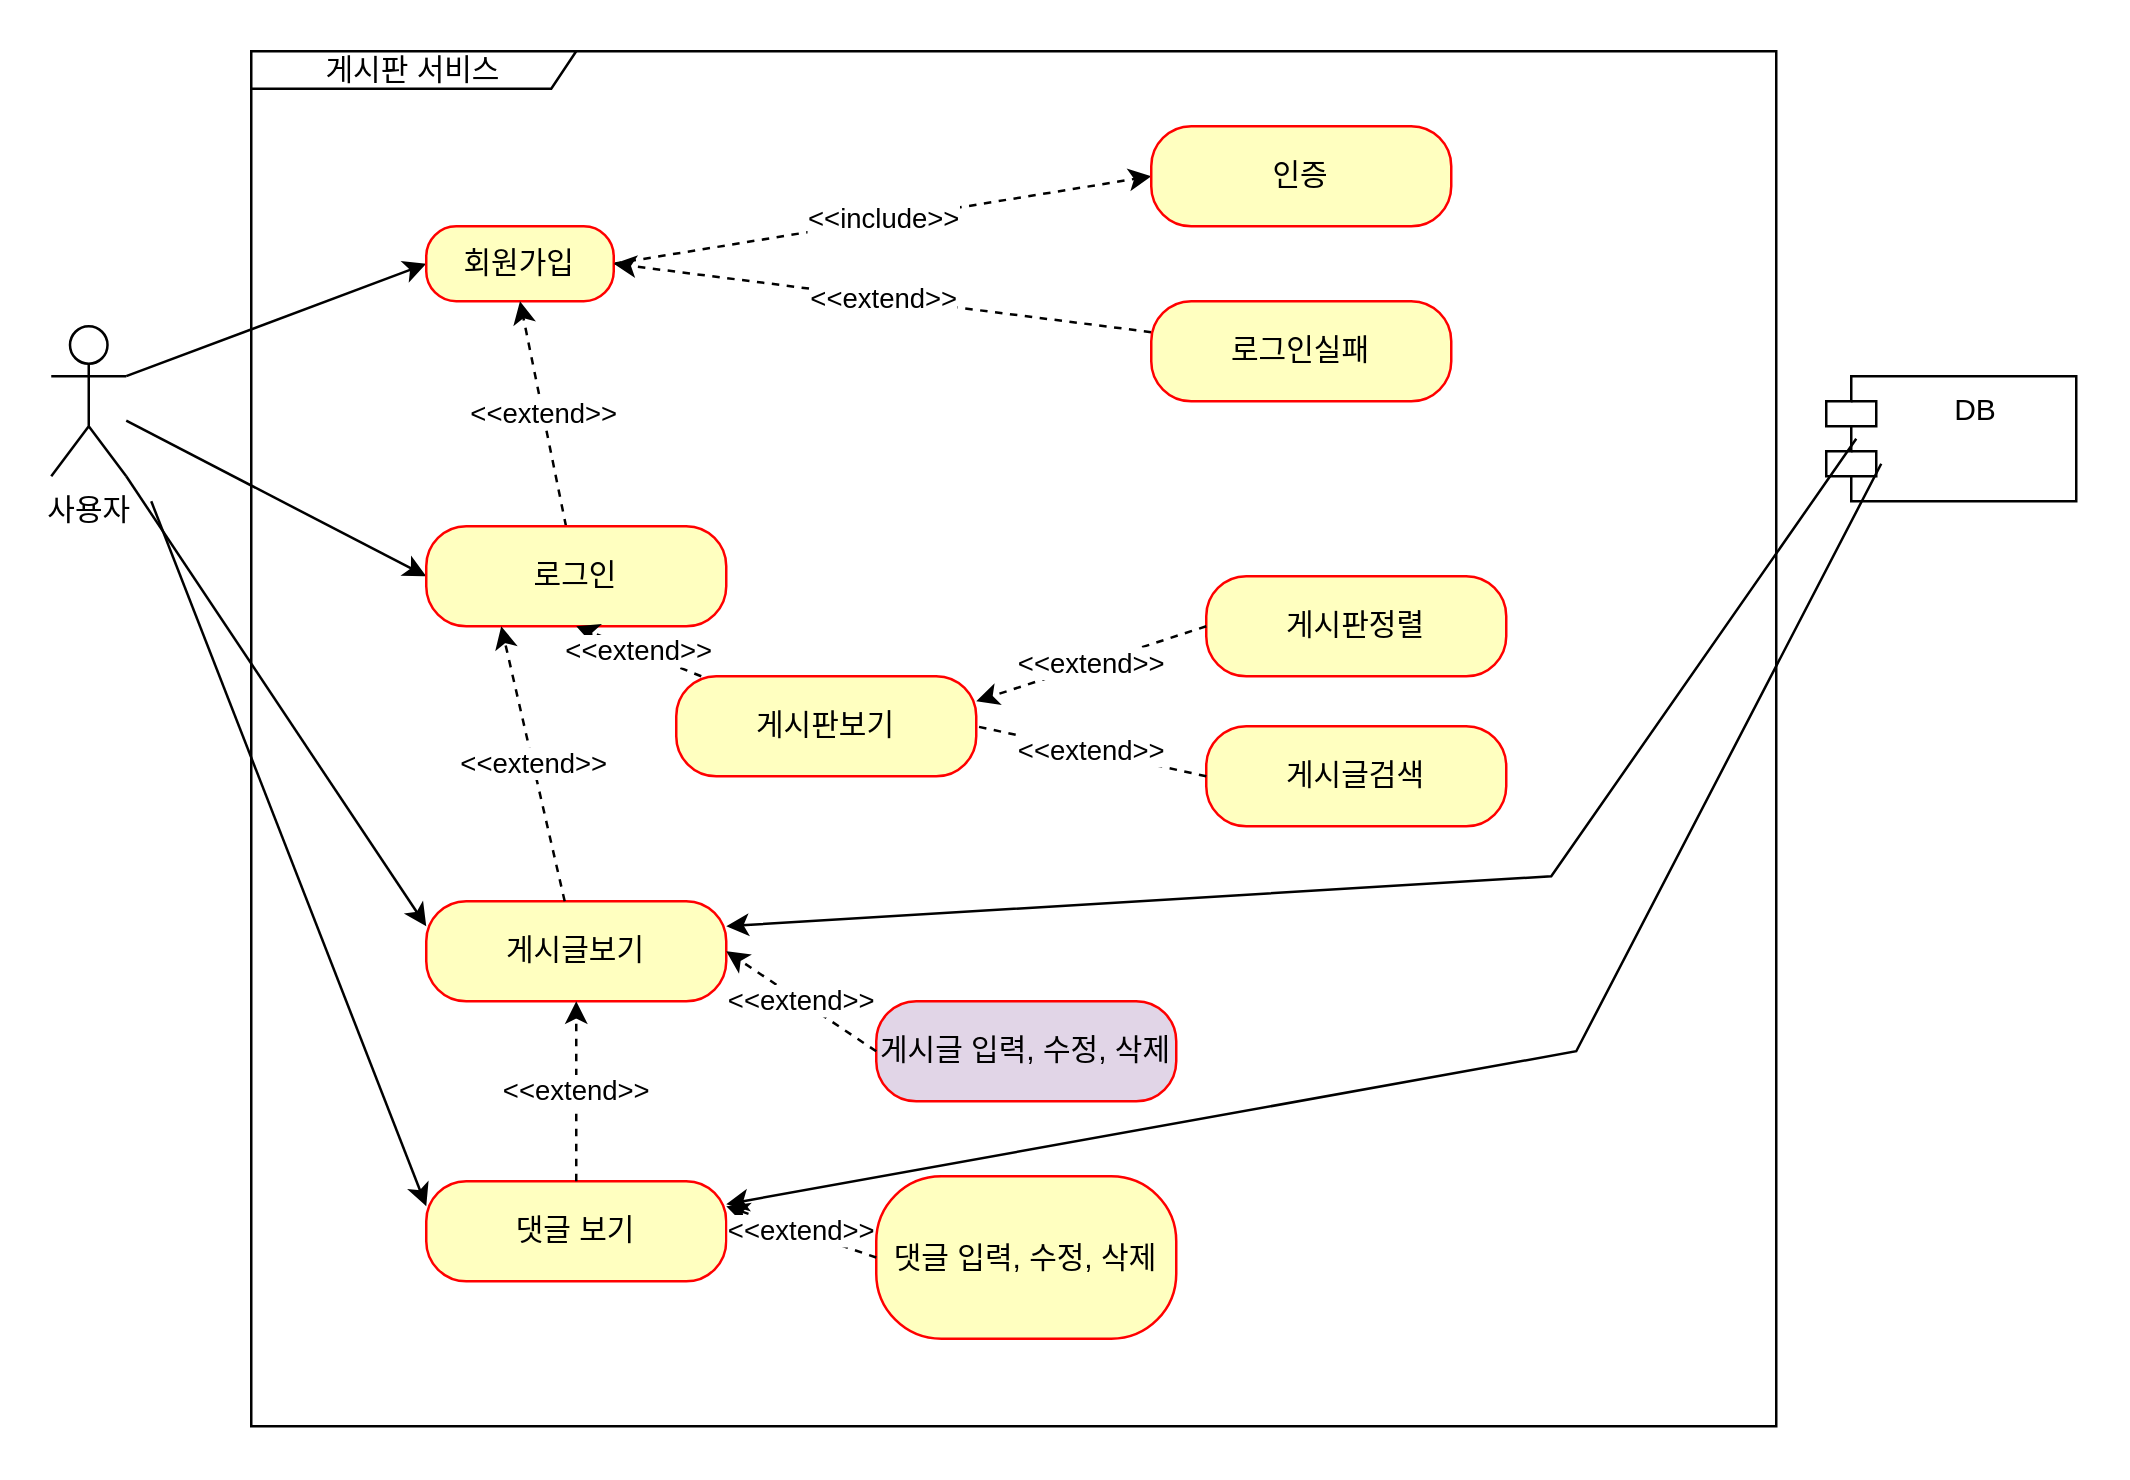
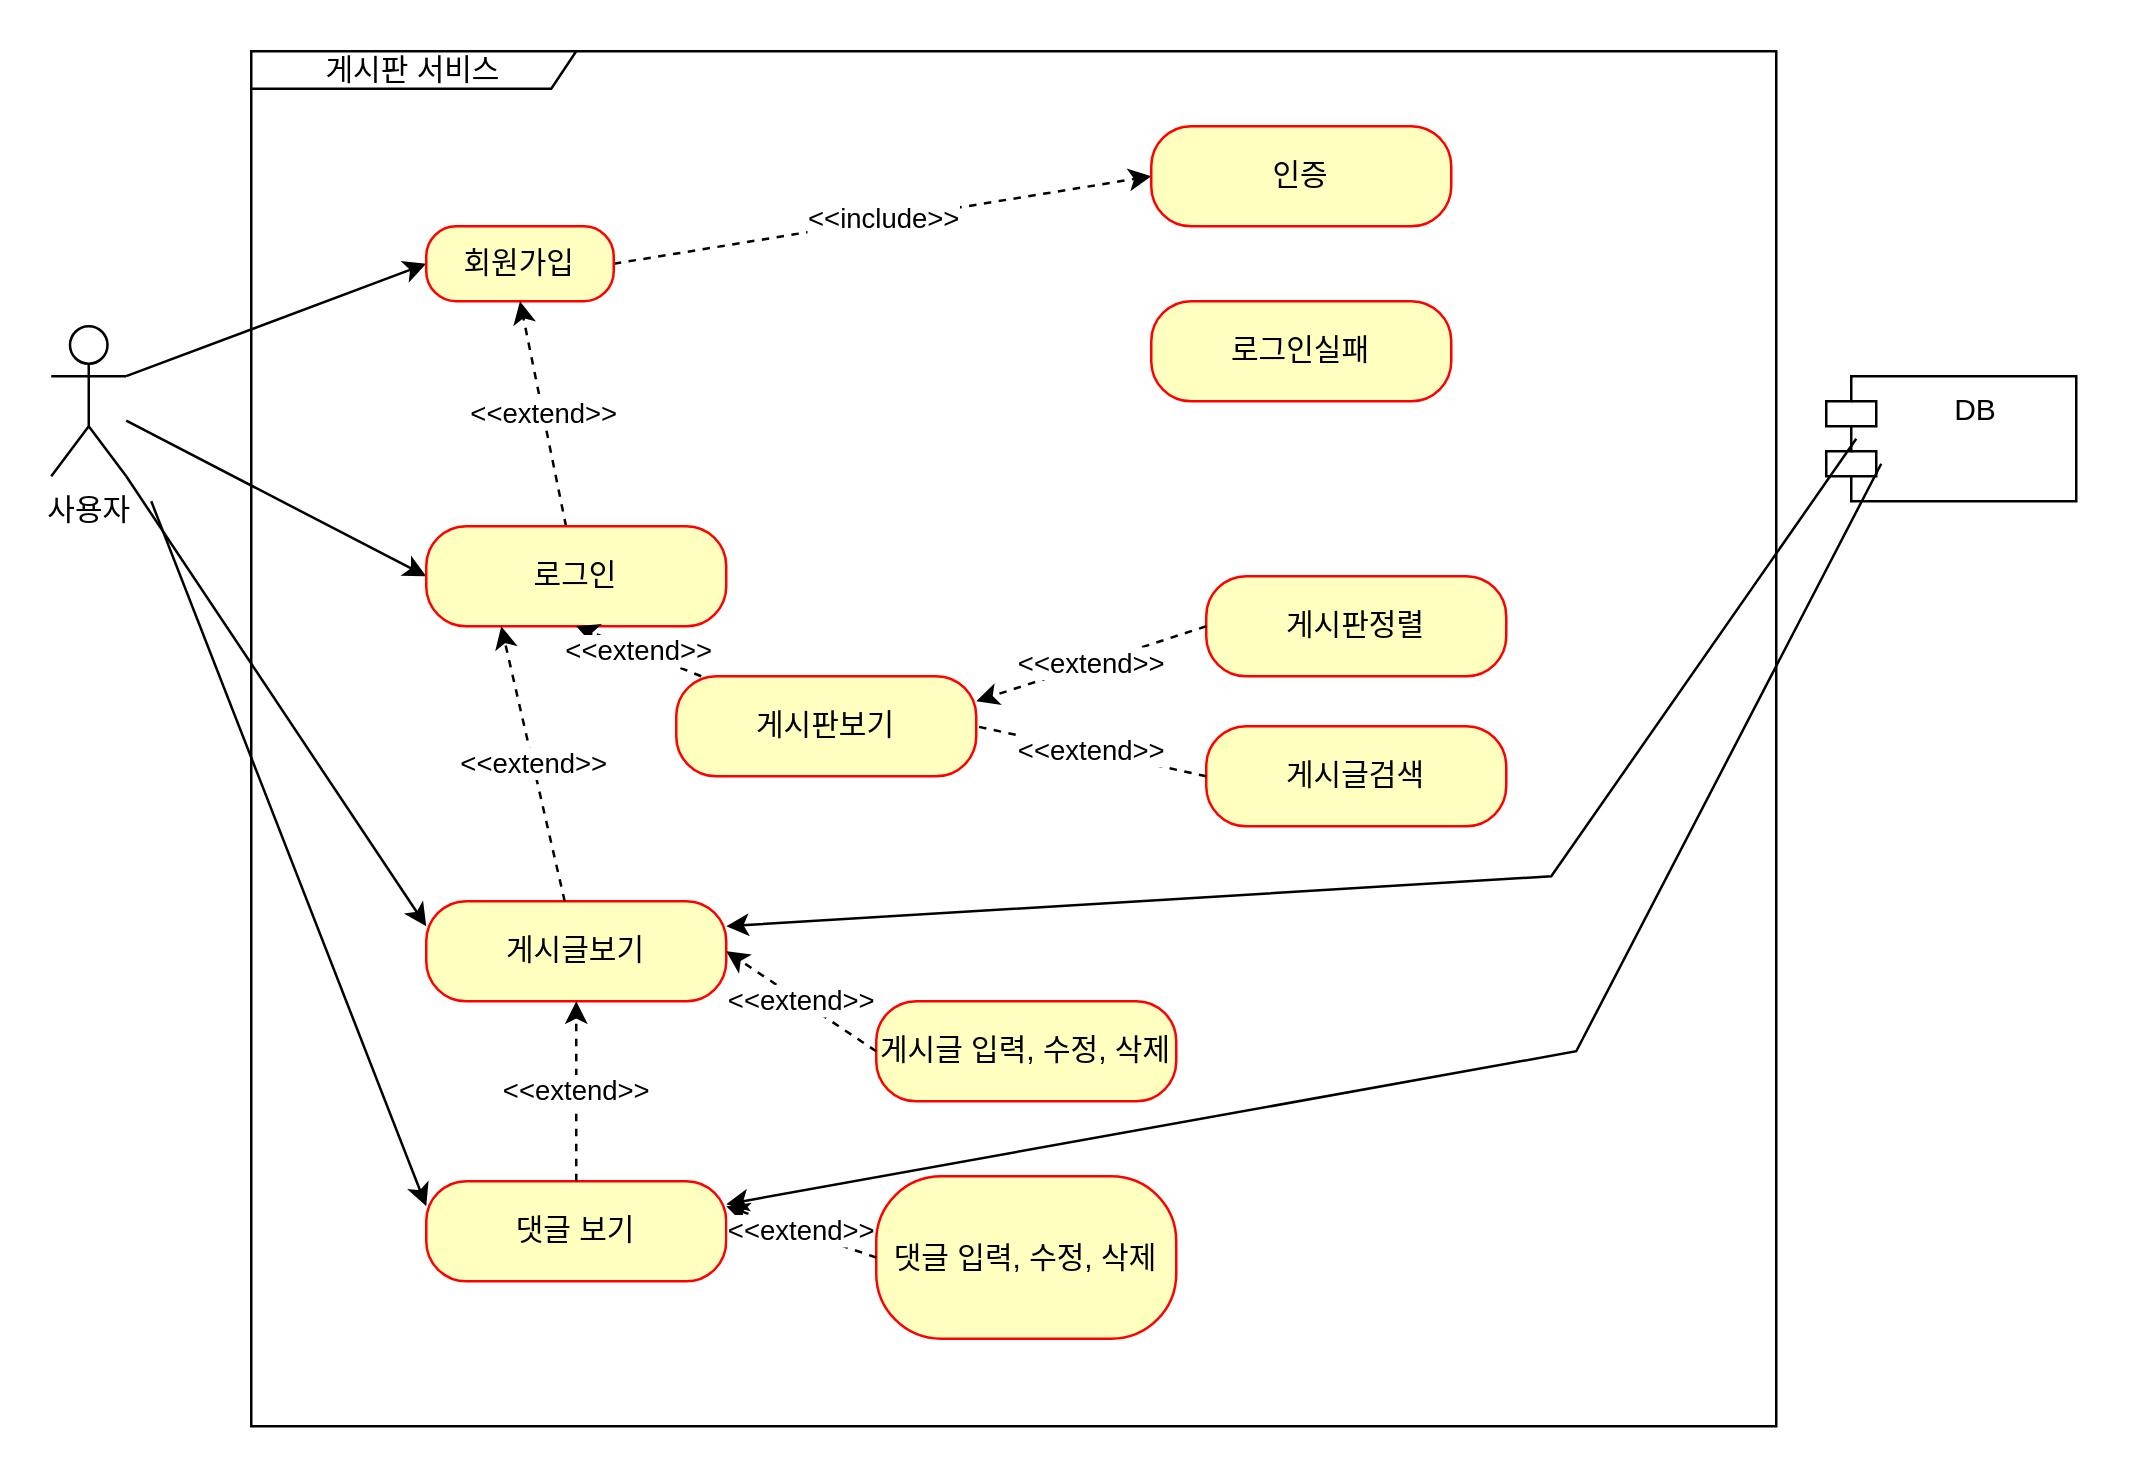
(1058, 320) -> none
(1026, 1051) -> (1026, 1051)
